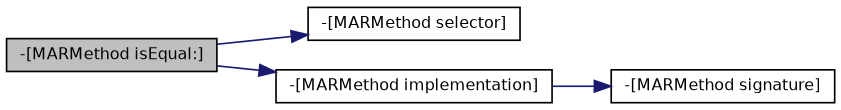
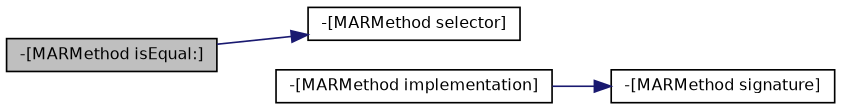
(238, 68) -> none
